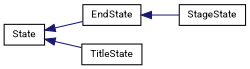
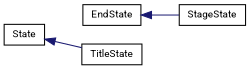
(69, 25) -> none
